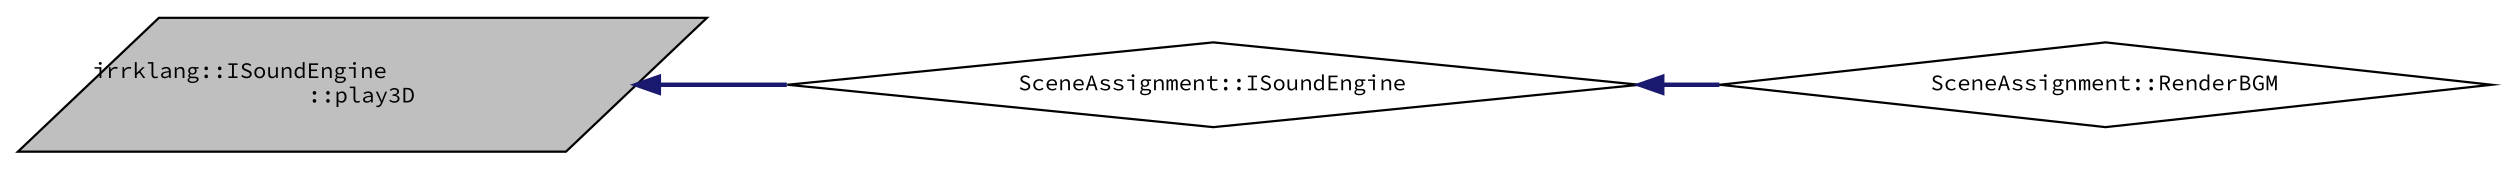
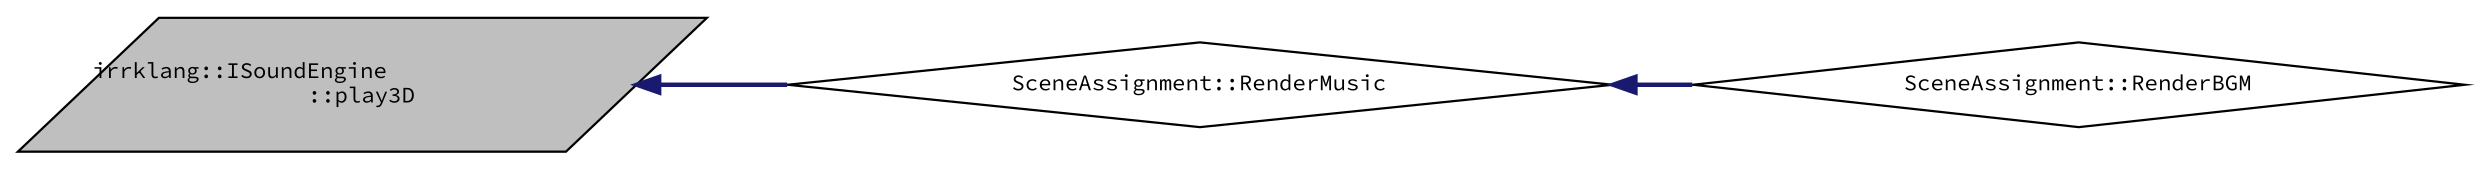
(1213, 85) -> (1200, 85)
